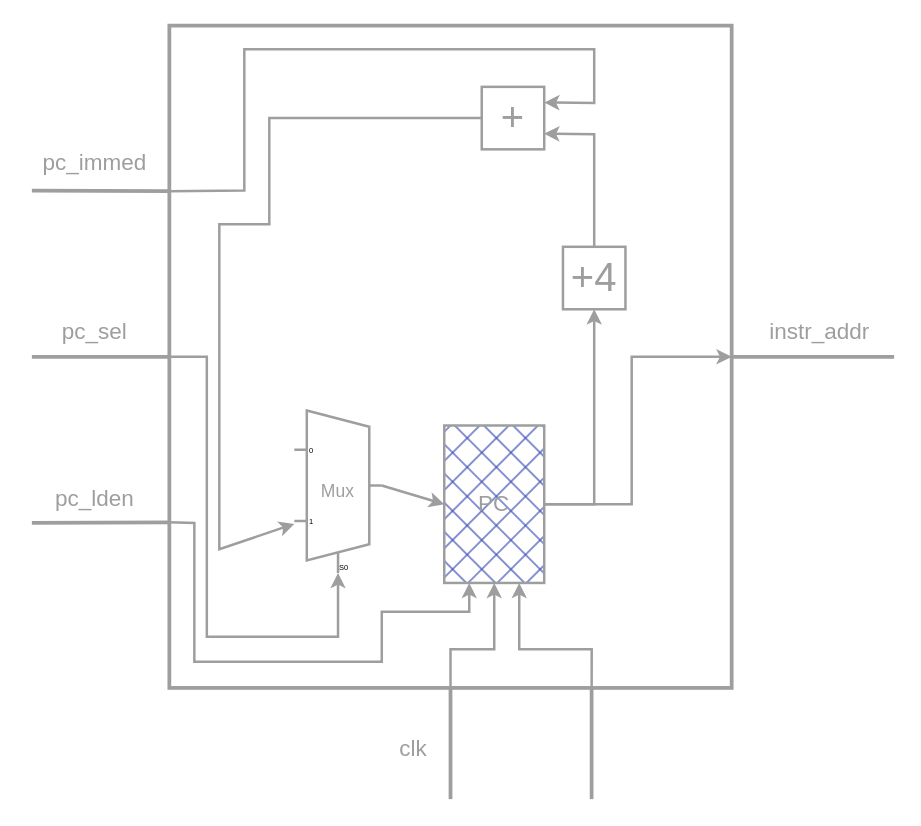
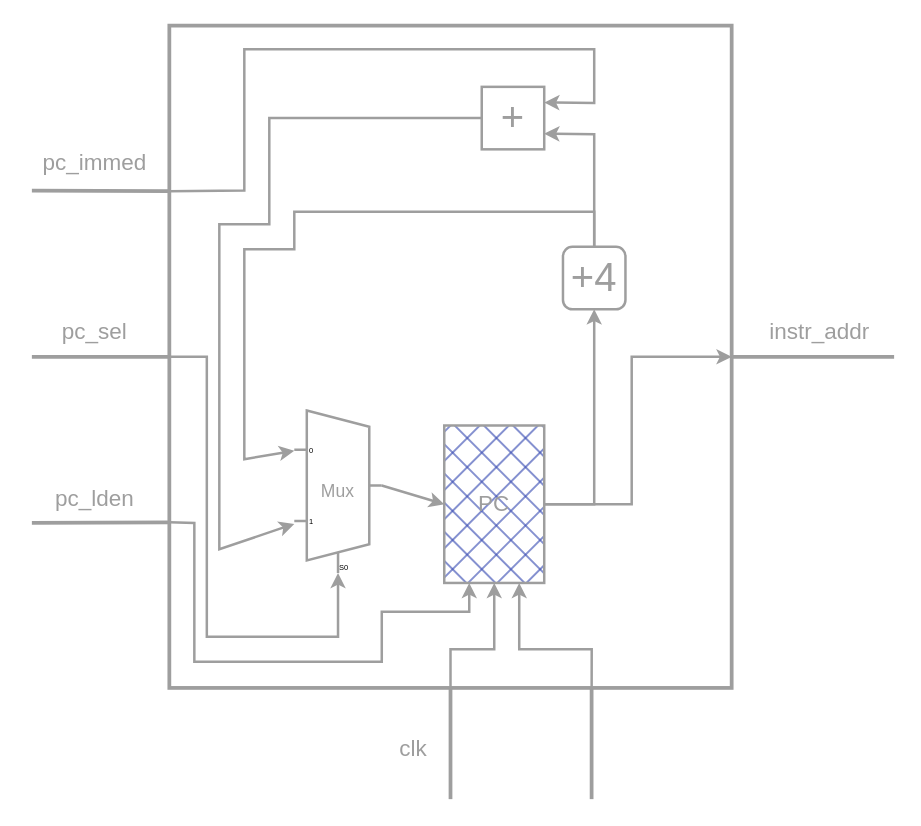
none -> (294, 232)
(594, 278) -> (594, 278)
